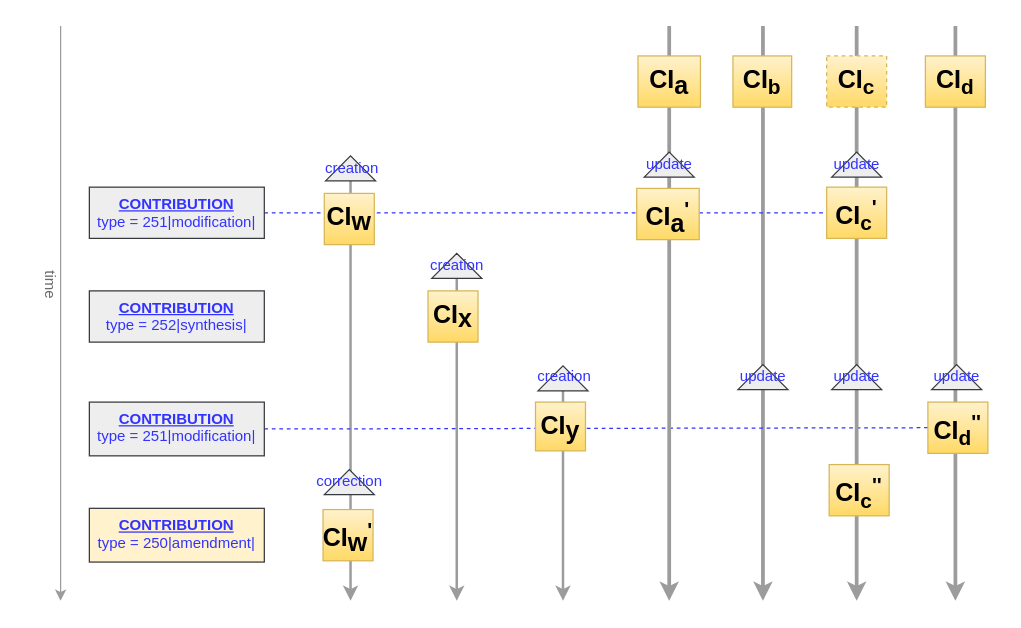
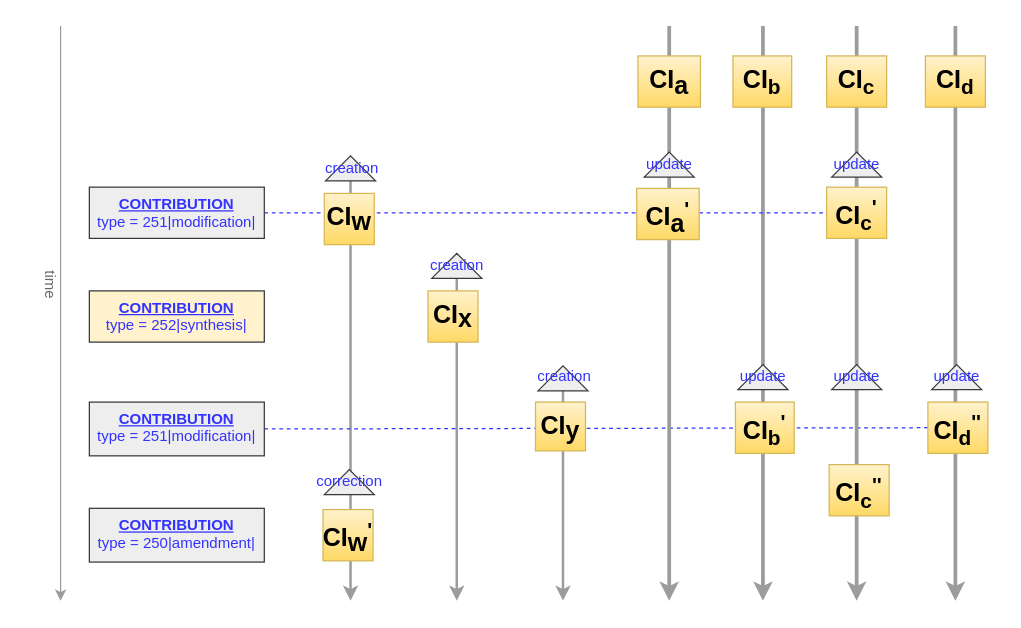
(857, 81) -> (857, 81)
(177, 316) -> (177, 316)
none -> (765, 428)
(177, 535) -> (177, 535)
